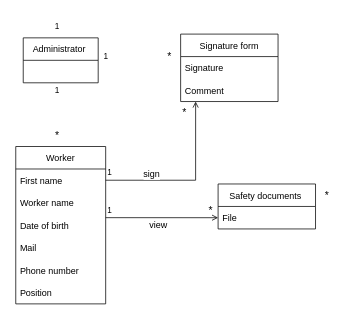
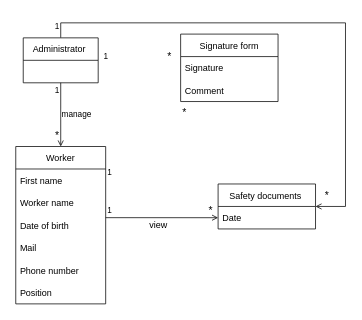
none -> (300, 23)
none -> (60, 114)
(189, 180) -> none
(230, 218) -> (232, 218)
